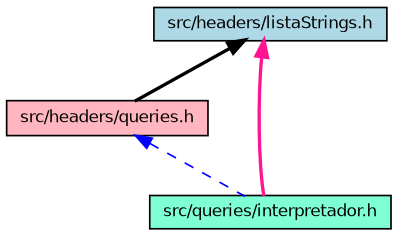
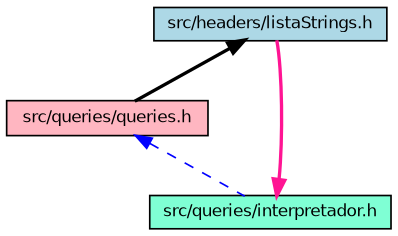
(107, 118) -> (107, 118)
(259, 127) -> (282, 110)
